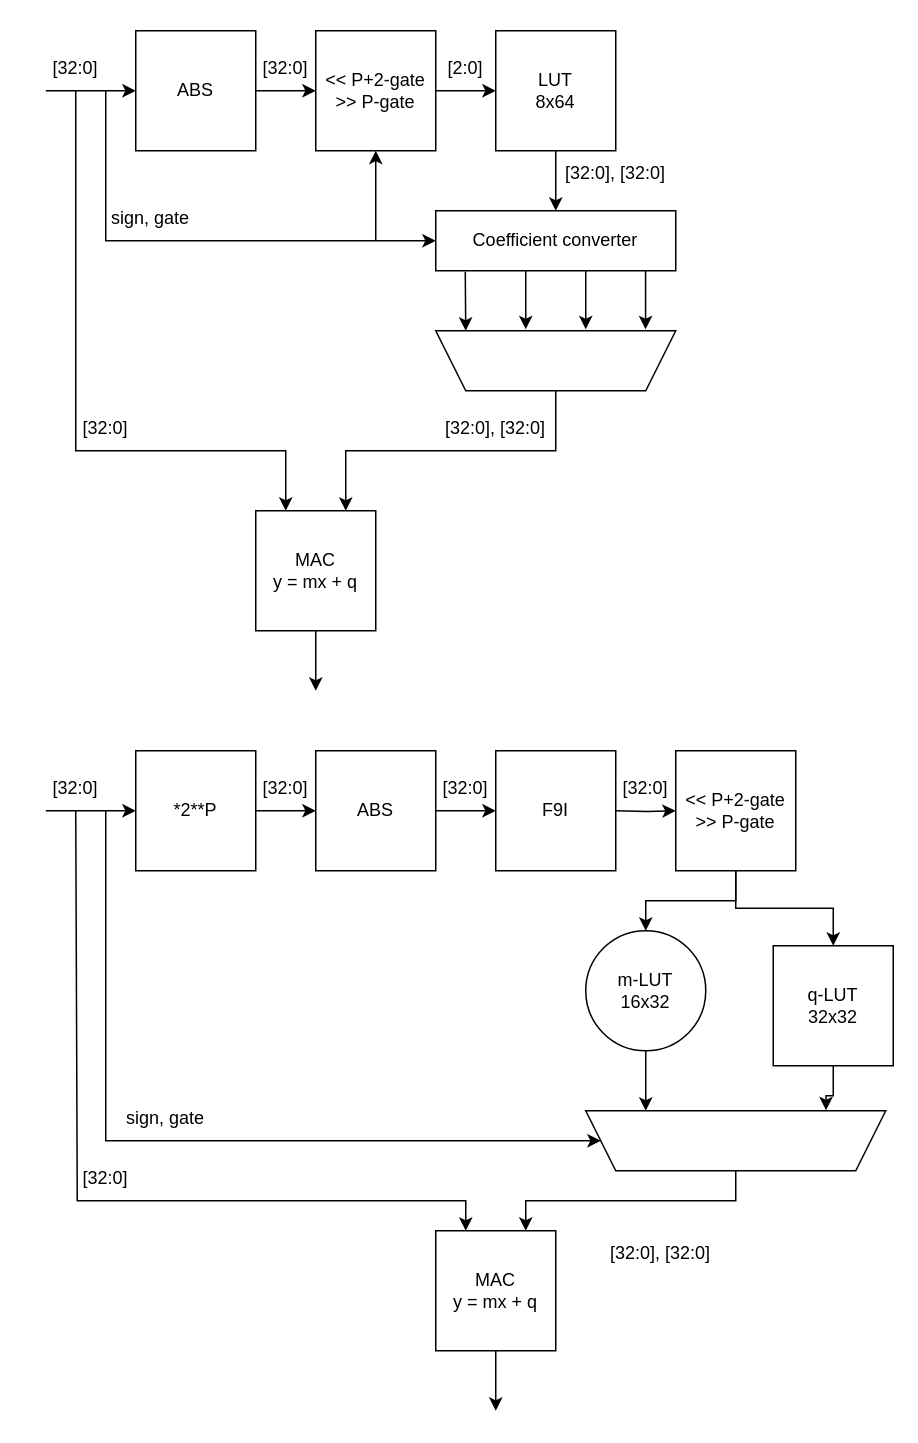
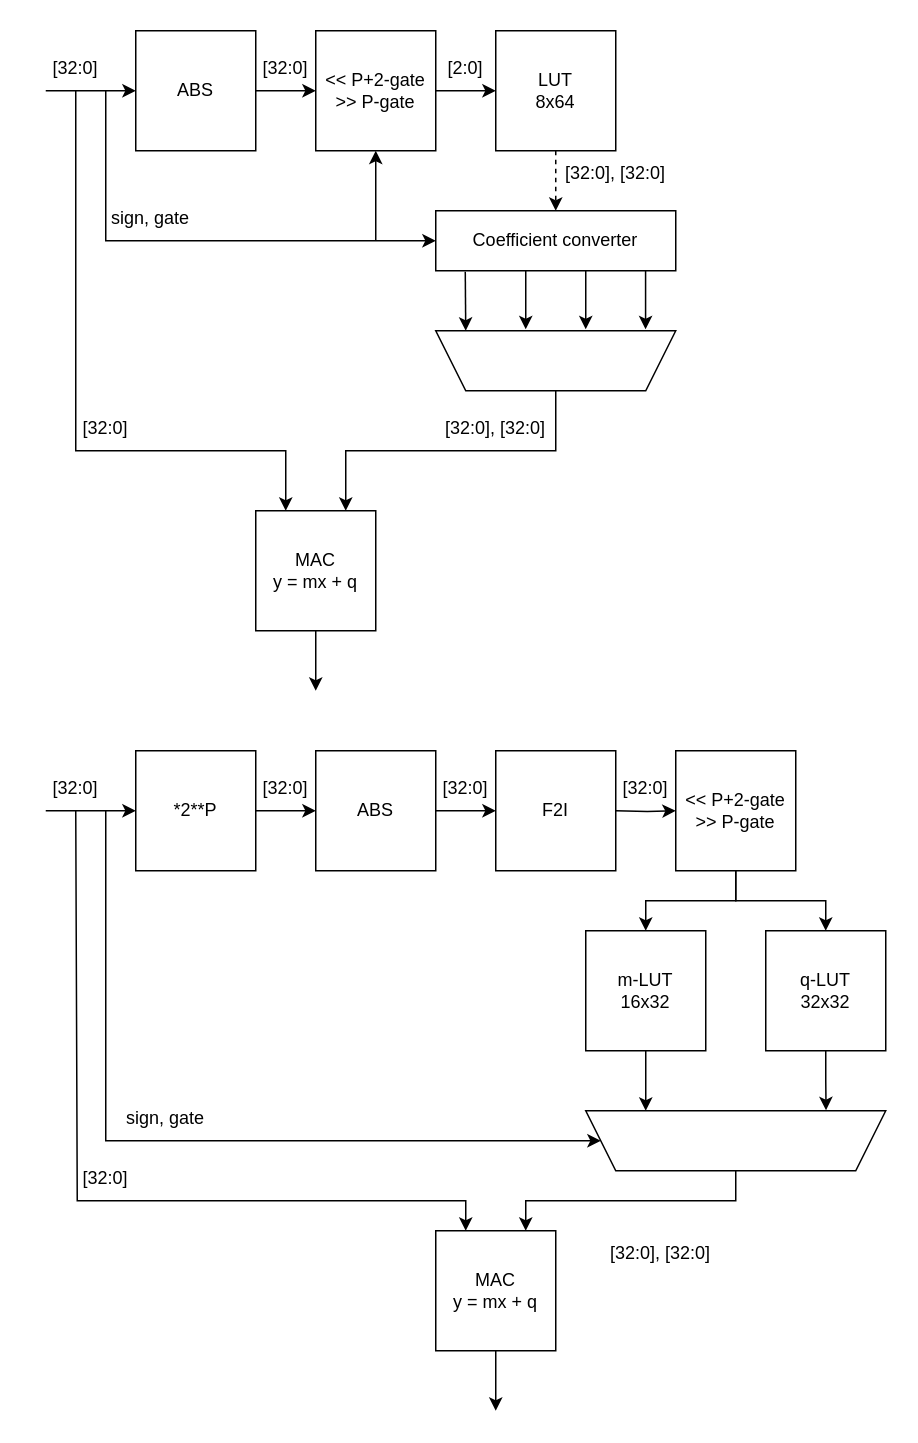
(556, 175) -> (556, 175)
(556, 811) -> (556, 811)
(646, 991) -> (646, 991)
(833, 1006) -> (826, 991)
